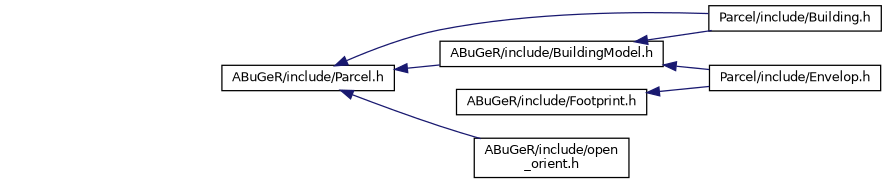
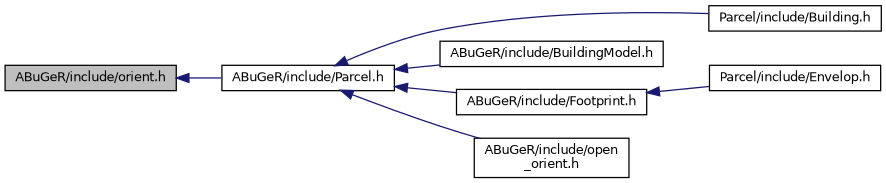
(680, 35) -> none
(693, 68) -> none
none -> (91, 78)
none -> (432, 90)
